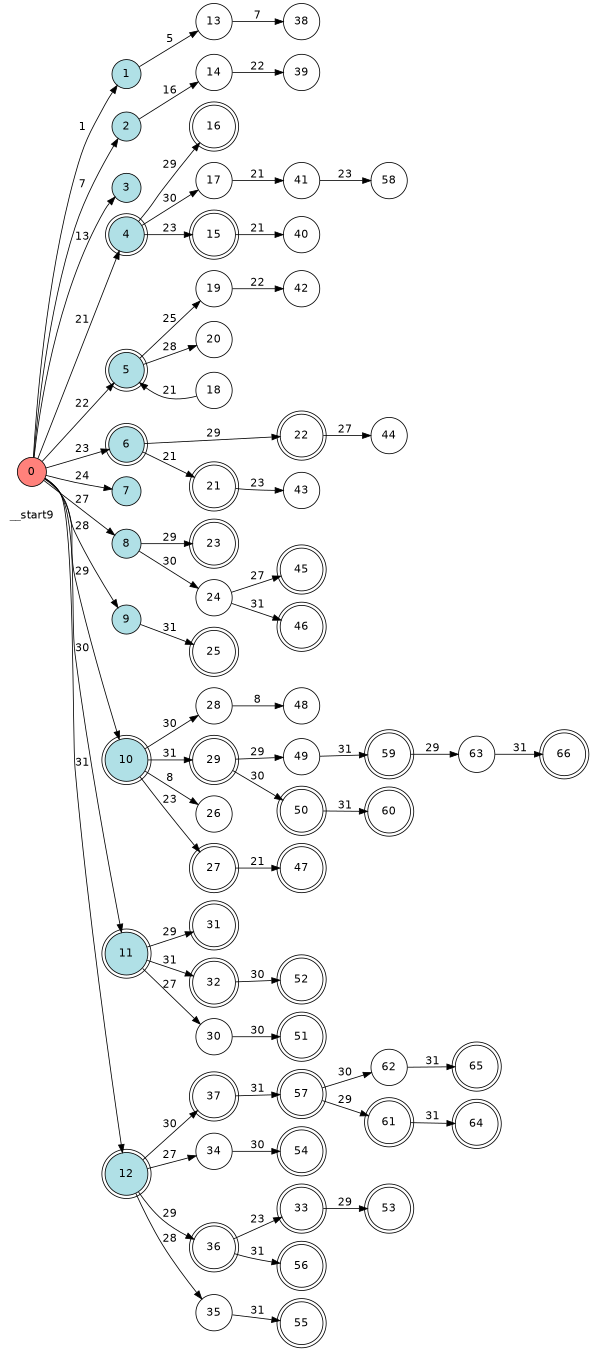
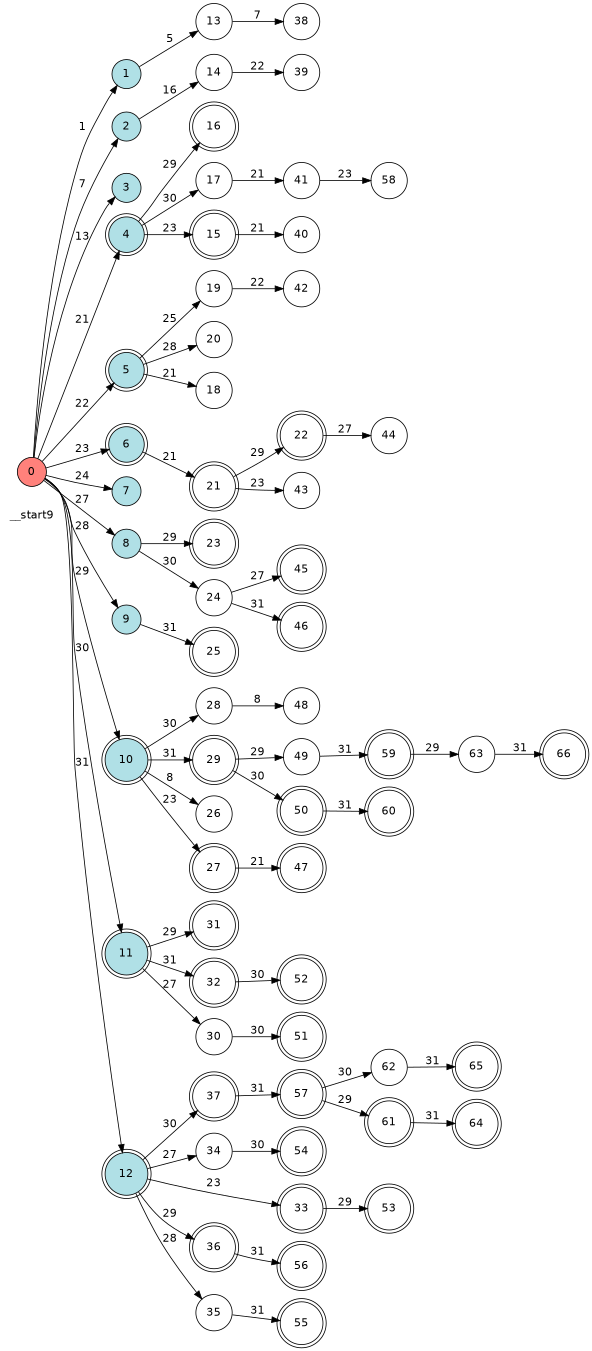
(170, 398) -> (166, 379)
(208, 440) -> (255, 465)
(254, 1230) -> (209, 1193)
